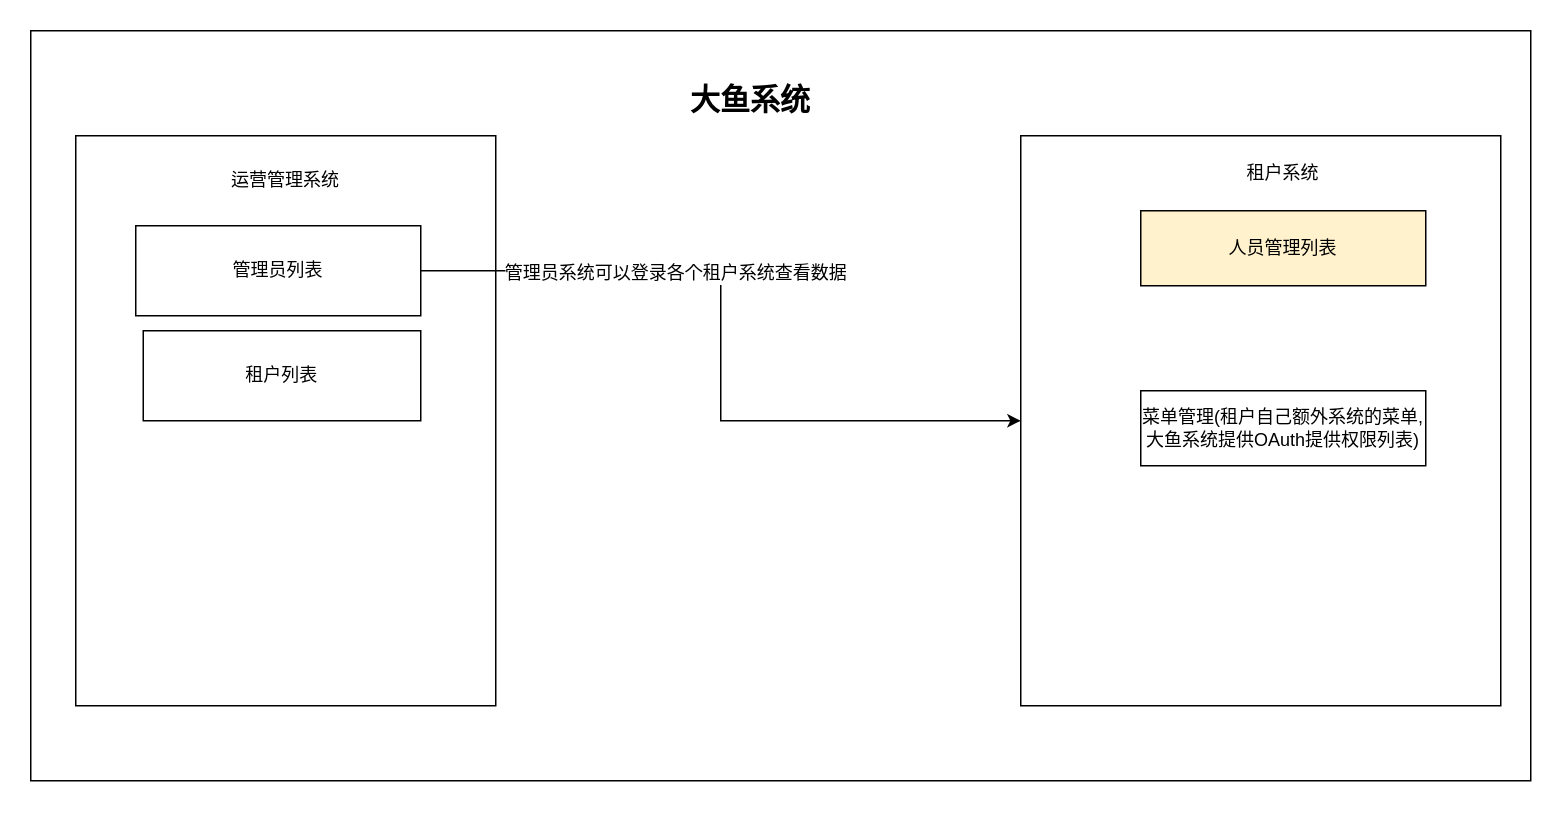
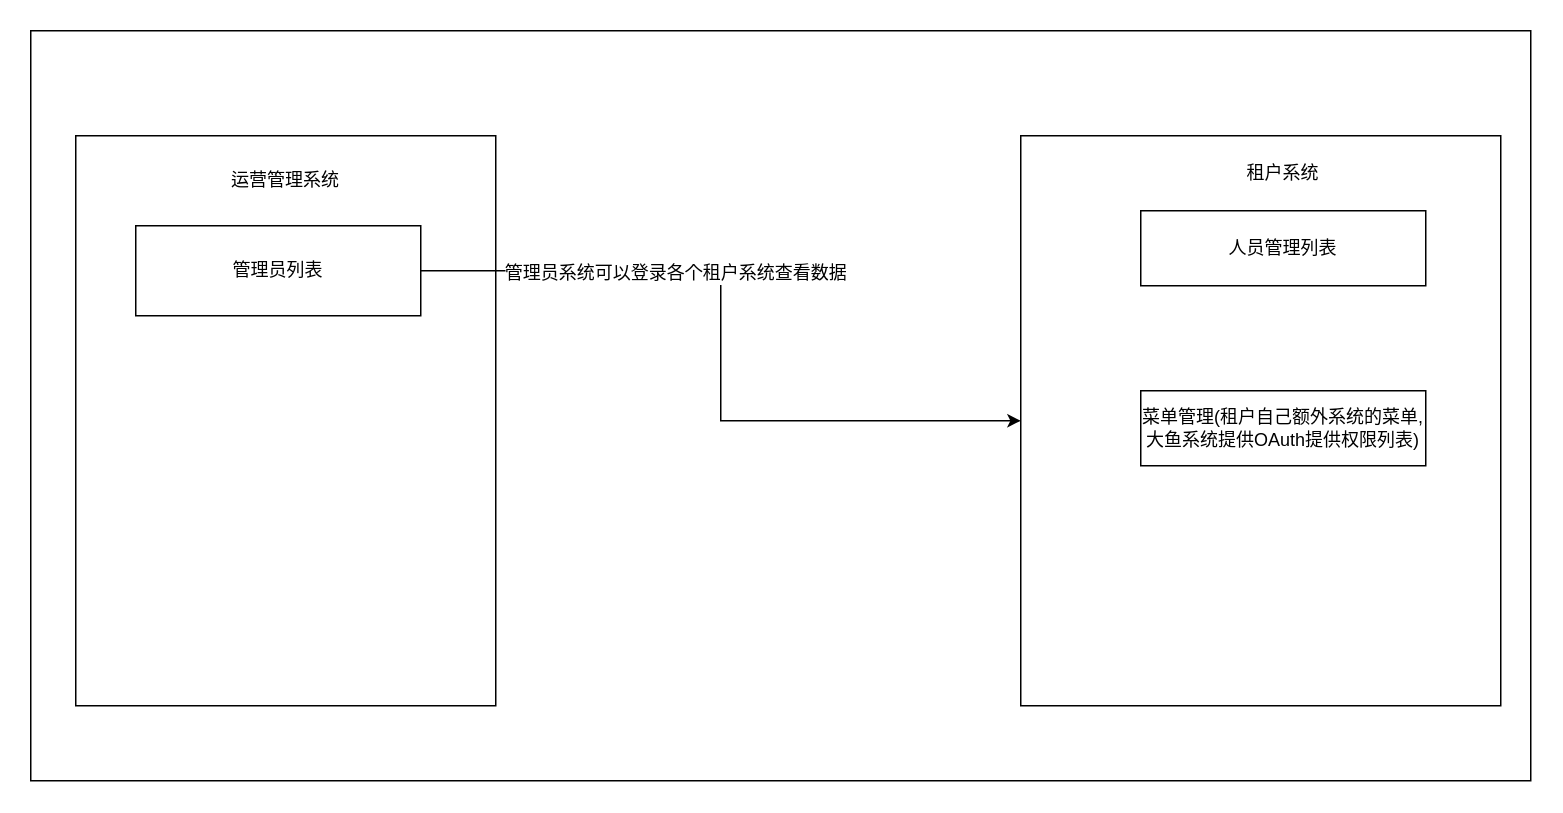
(751, 98) -> none
(1283, 248) -> (1283, 248)
(282, 376) -> none
